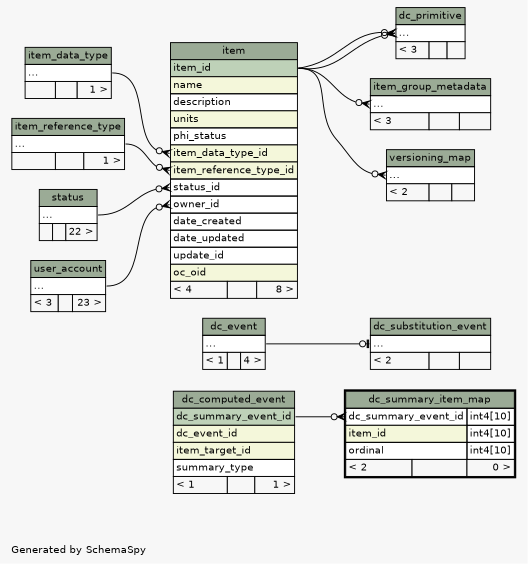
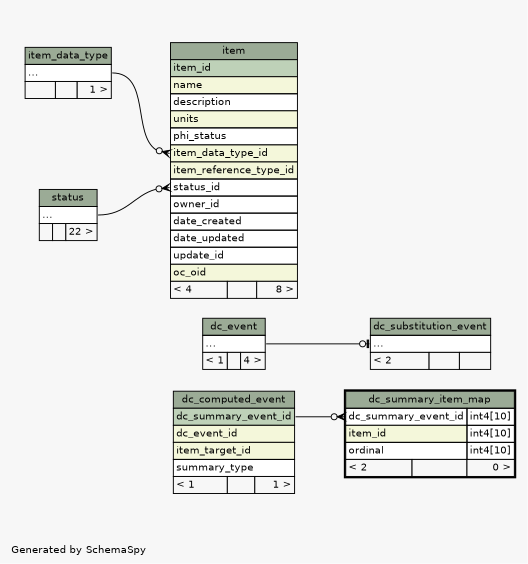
(430, 33) -> none
(430, 104) -> none
(68, 144) -> none
(430, 175) -> none
(68, 286) -> none
